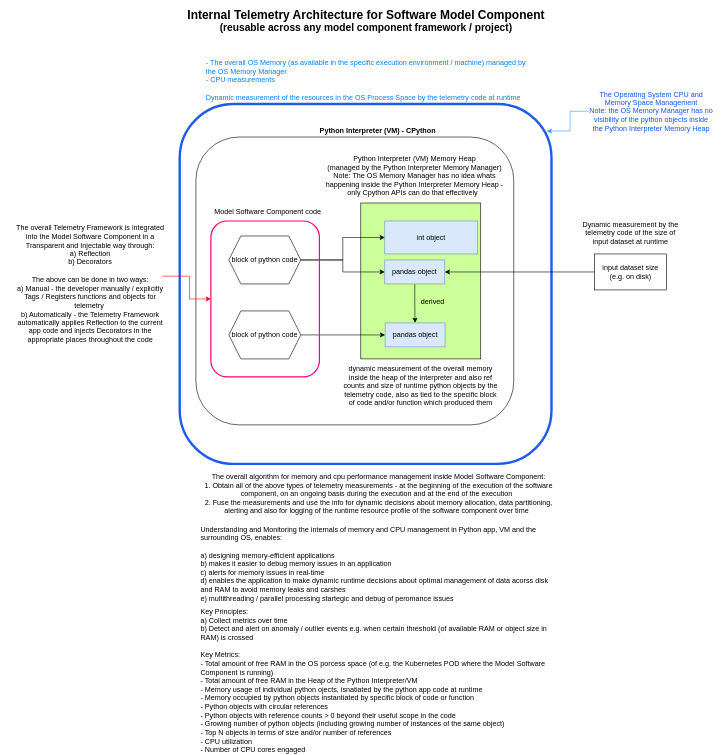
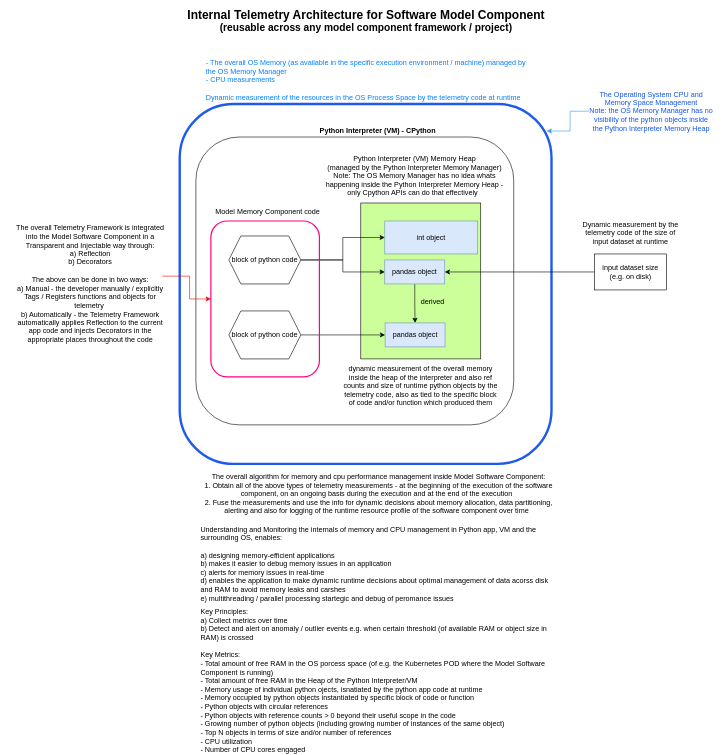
(268, 212) -> (268, 212)
